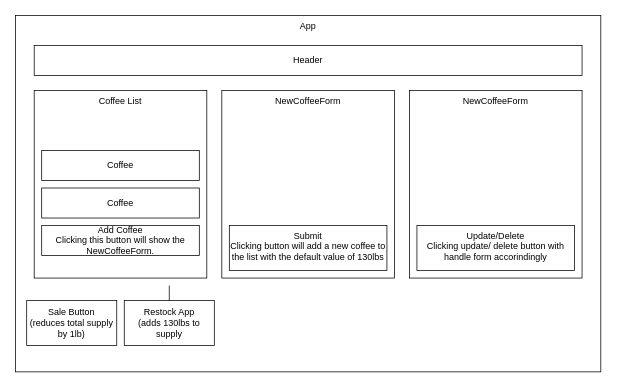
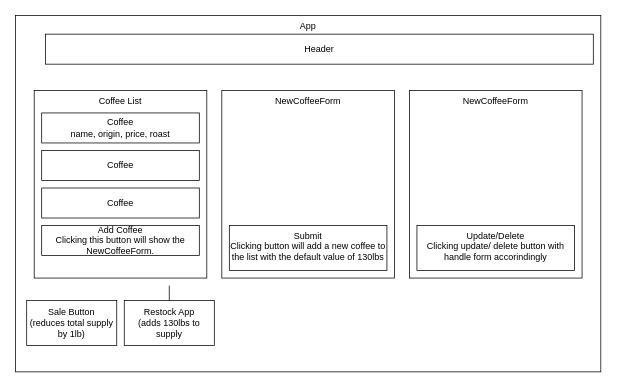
(308, 60) -> (319, 49)
none -> (120, 128)
